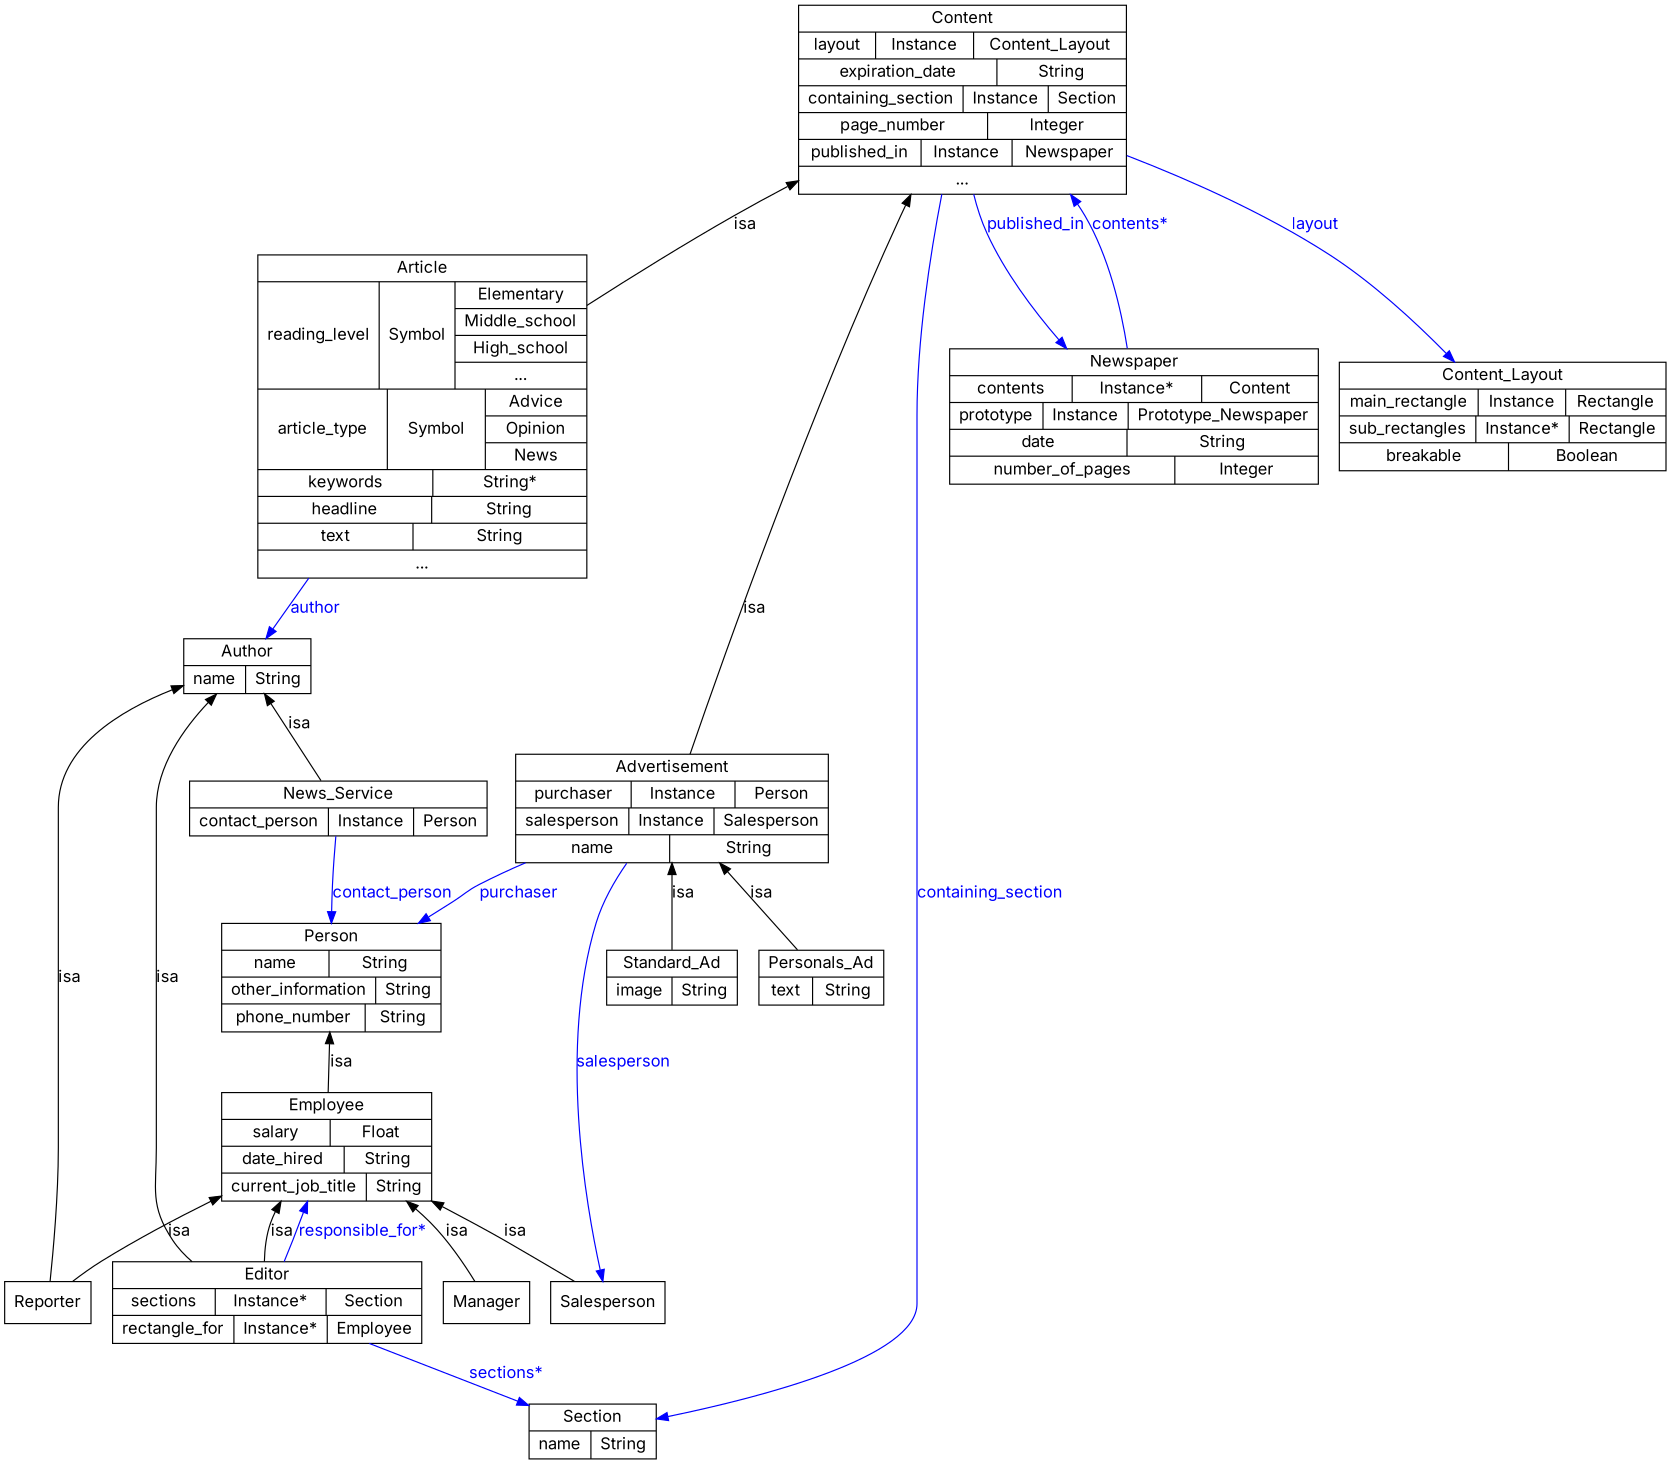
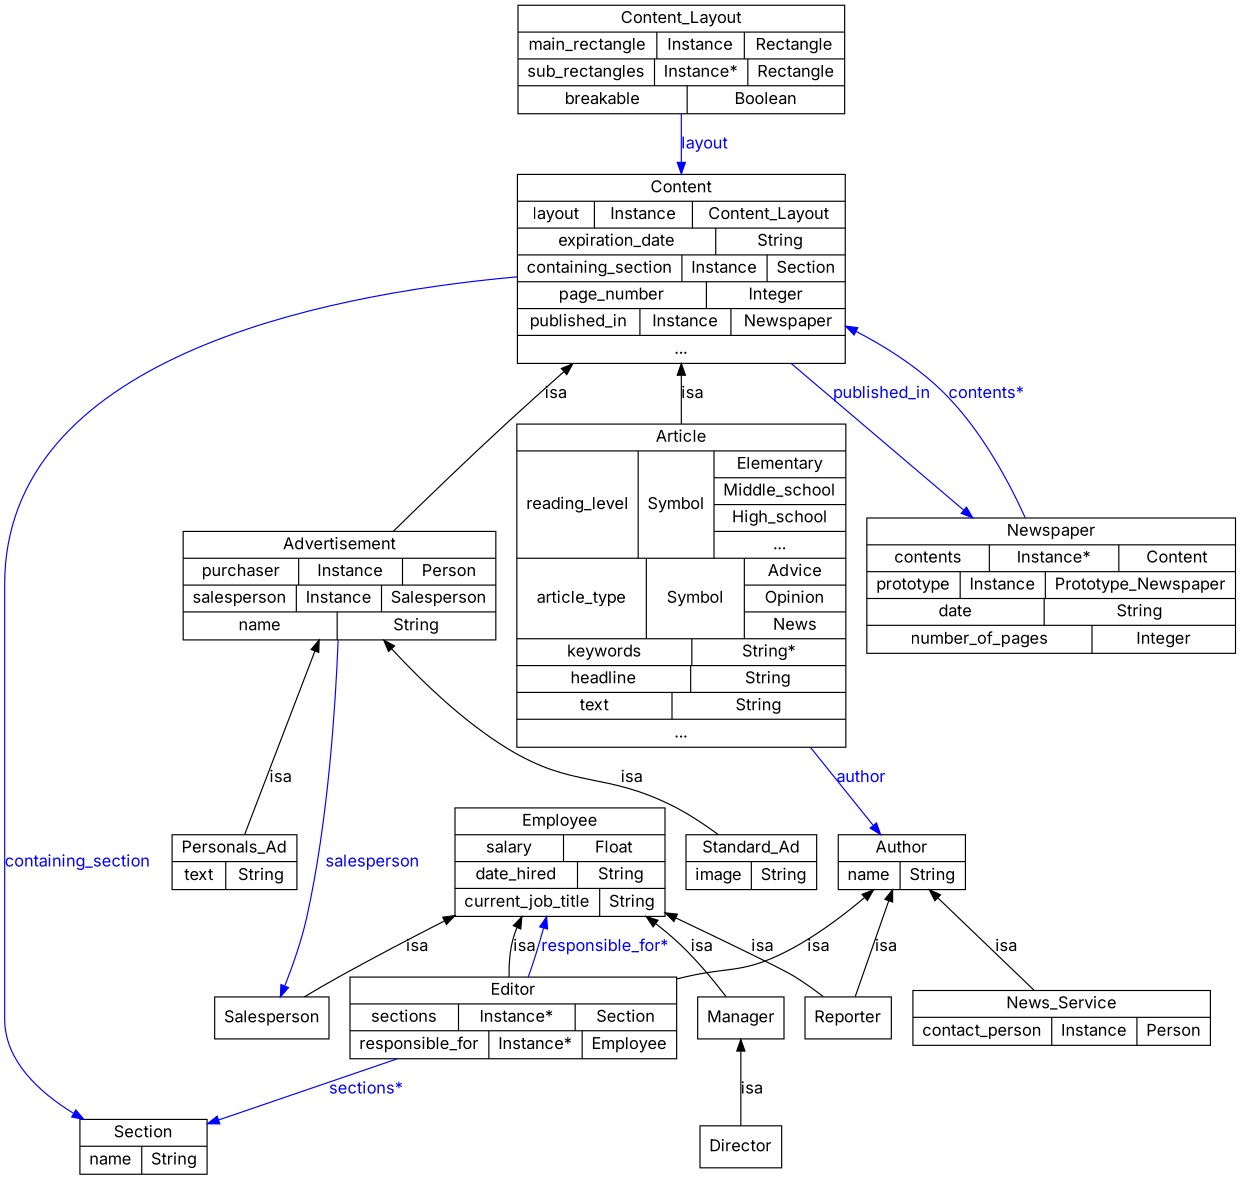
(1298, 236) -> (681, 138)
(331, 978) -> none
none -> (741, 1147)
(173, 1329) -> (419, 1044)
